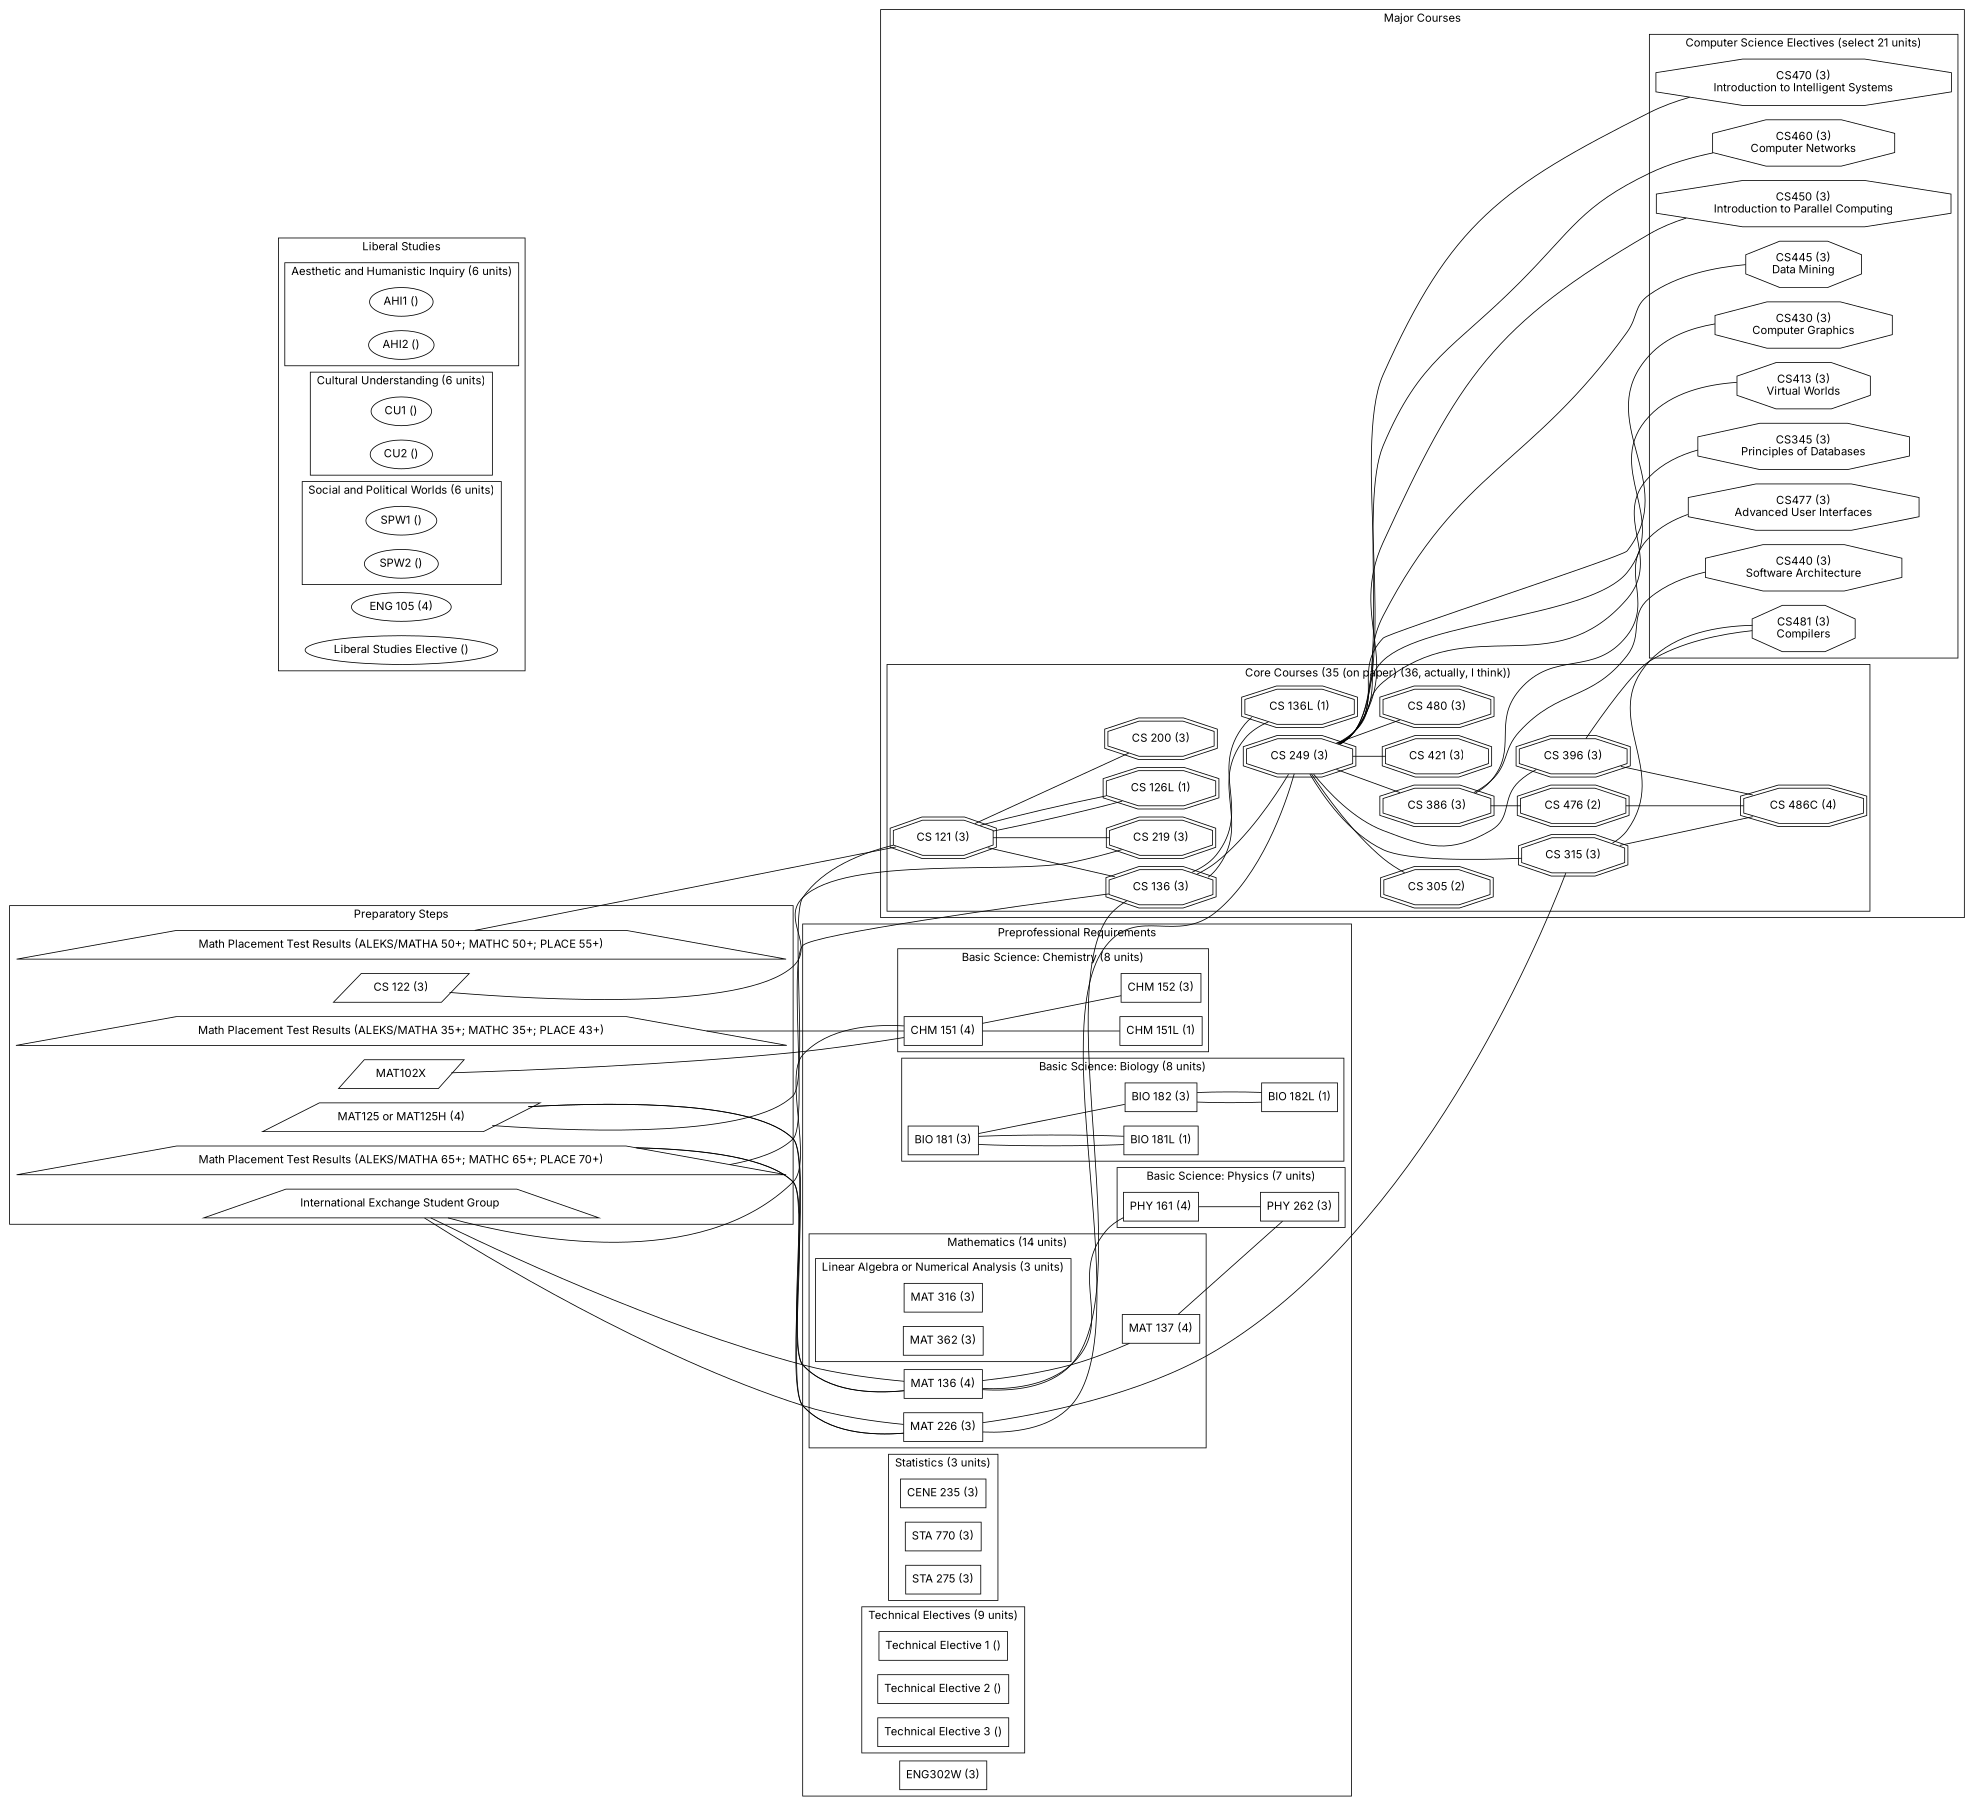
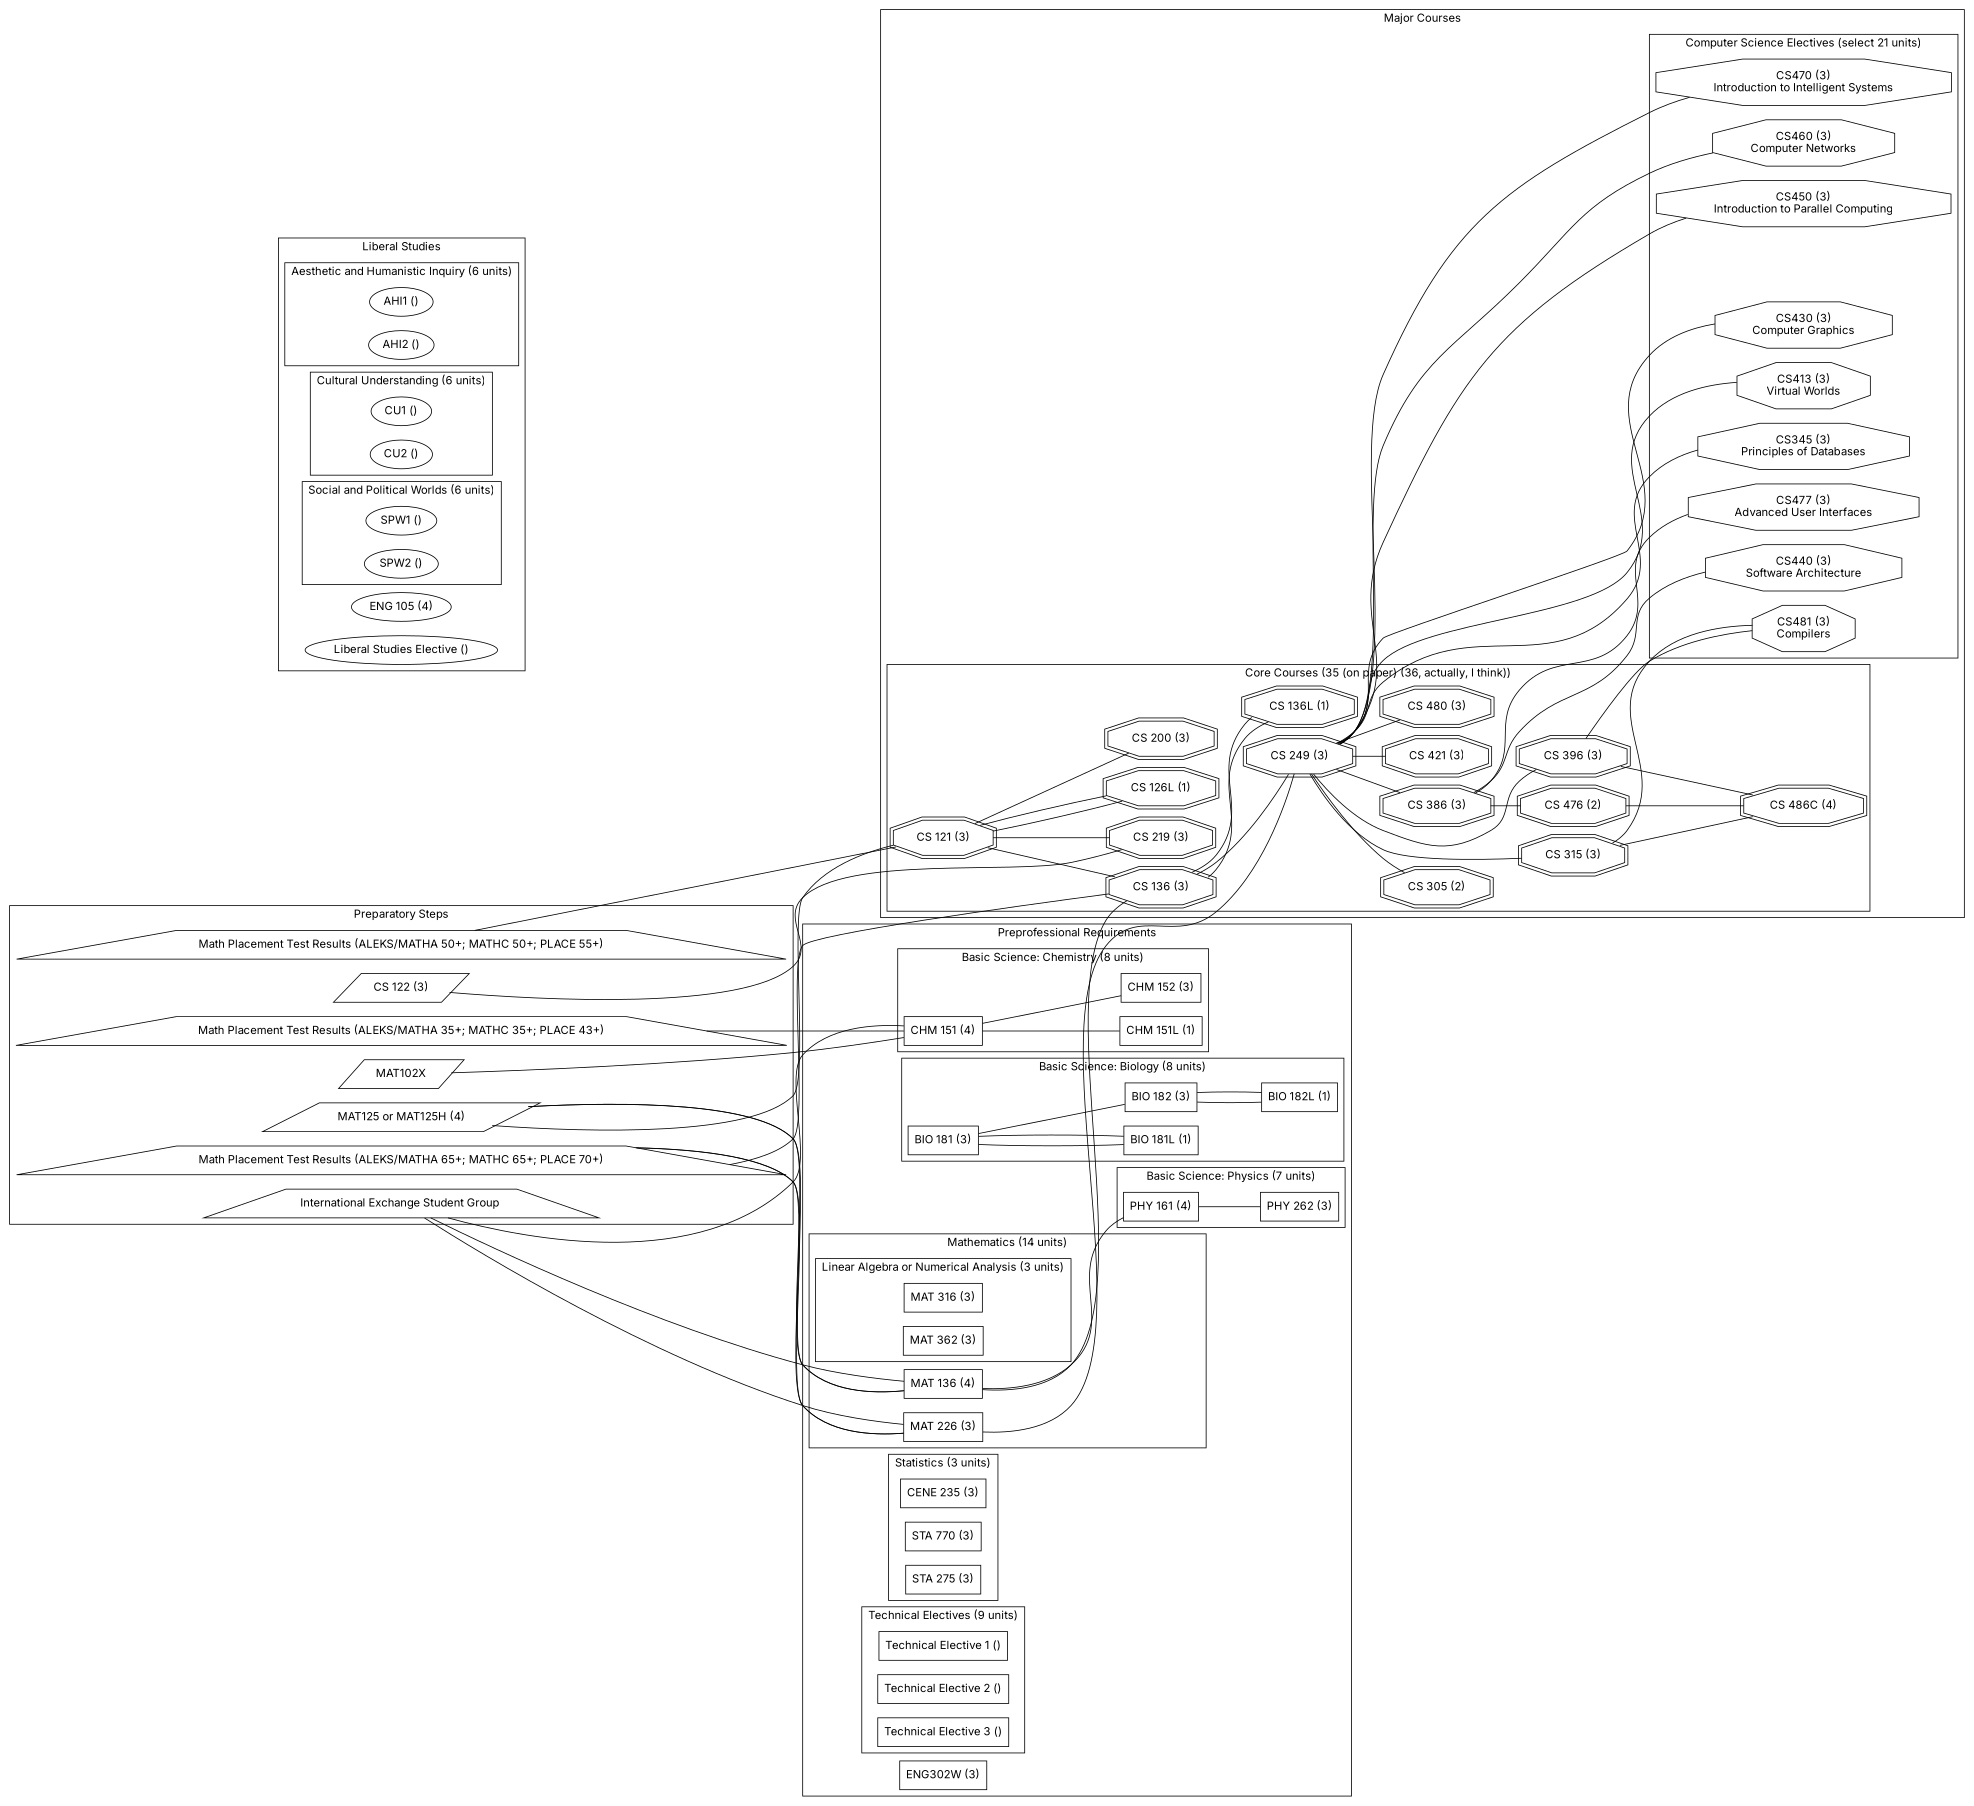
(1804, 264) -> none
(1336, 1251) -> none
(1161, 1329) -> none
